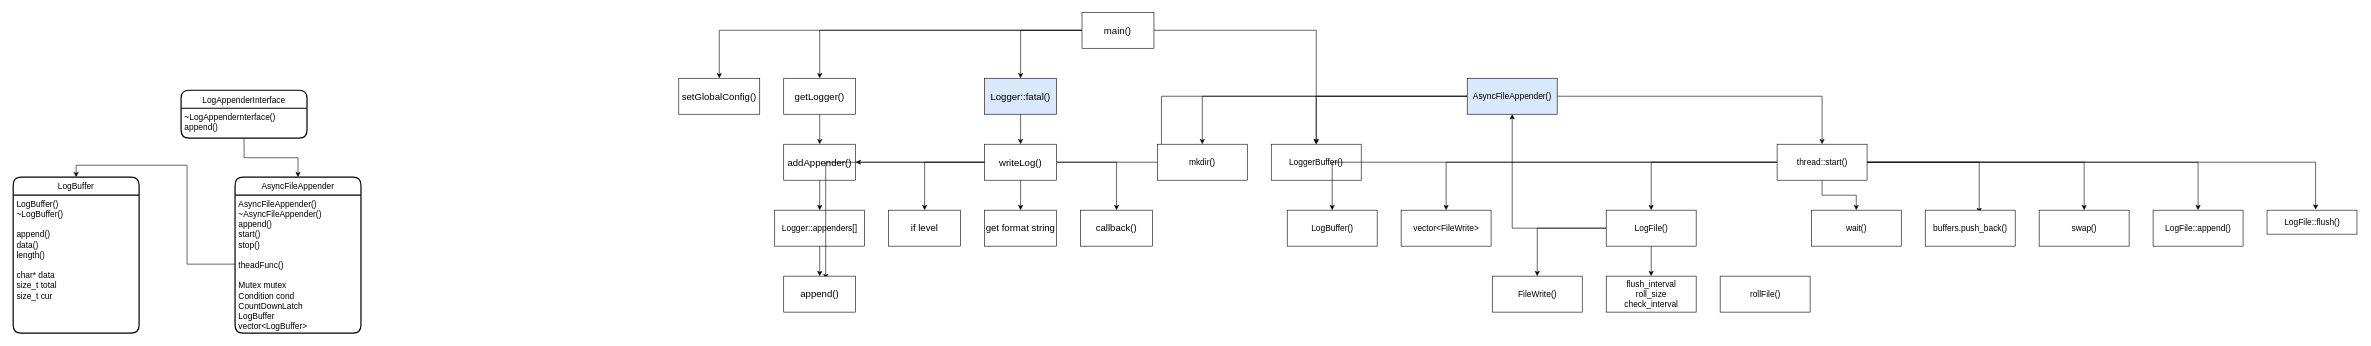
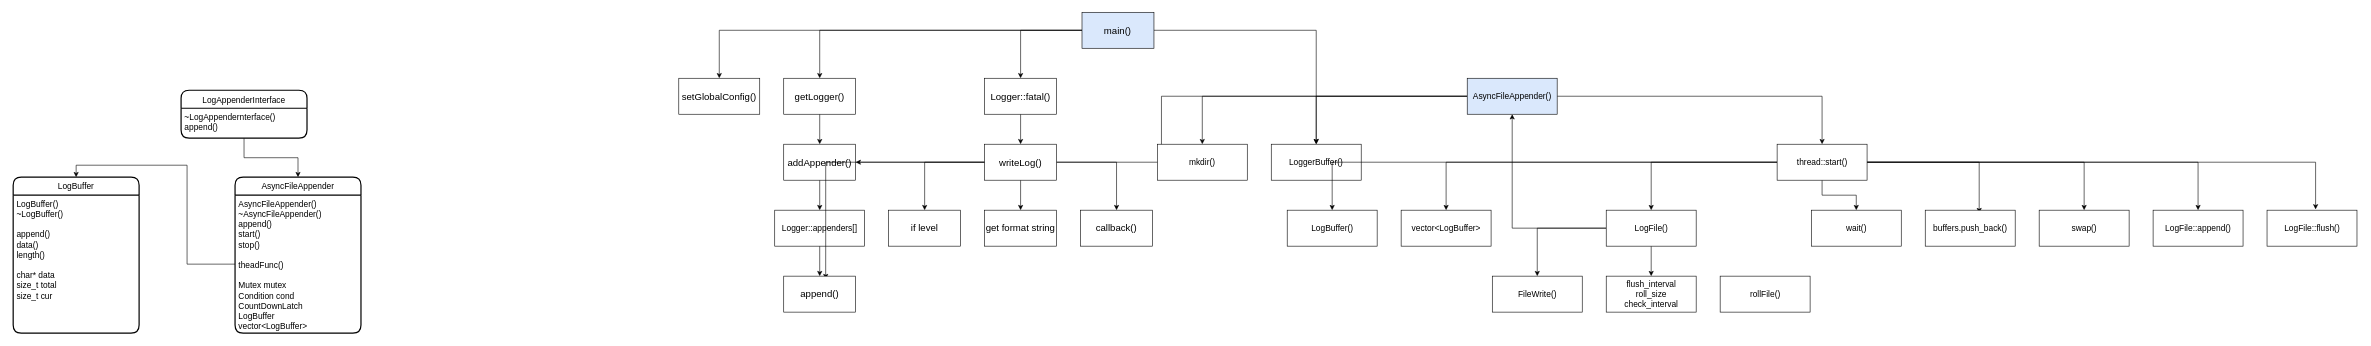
(1118, 30) -> (1118, 30)
(1020, 96) -> (1020, 96)
(2312, 222) -> (2312, 228)
(1446, 228) -> (1446, 228)
